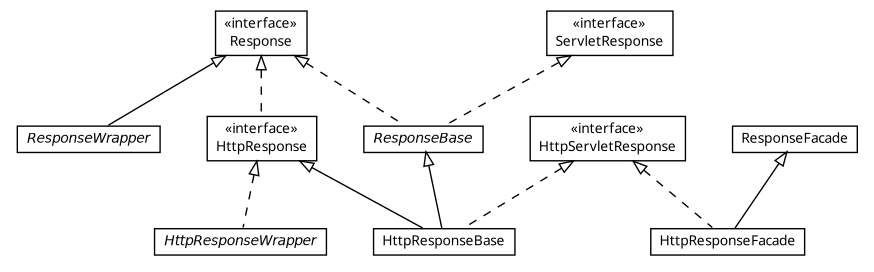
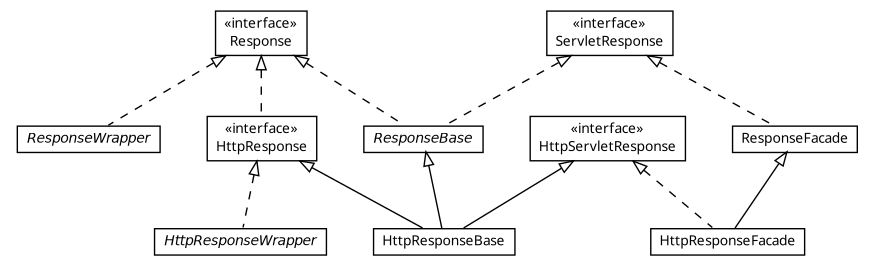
(161, 94) -> (161, 94)
none -> (717, 94)
(513, 198) -> (513, 198)
